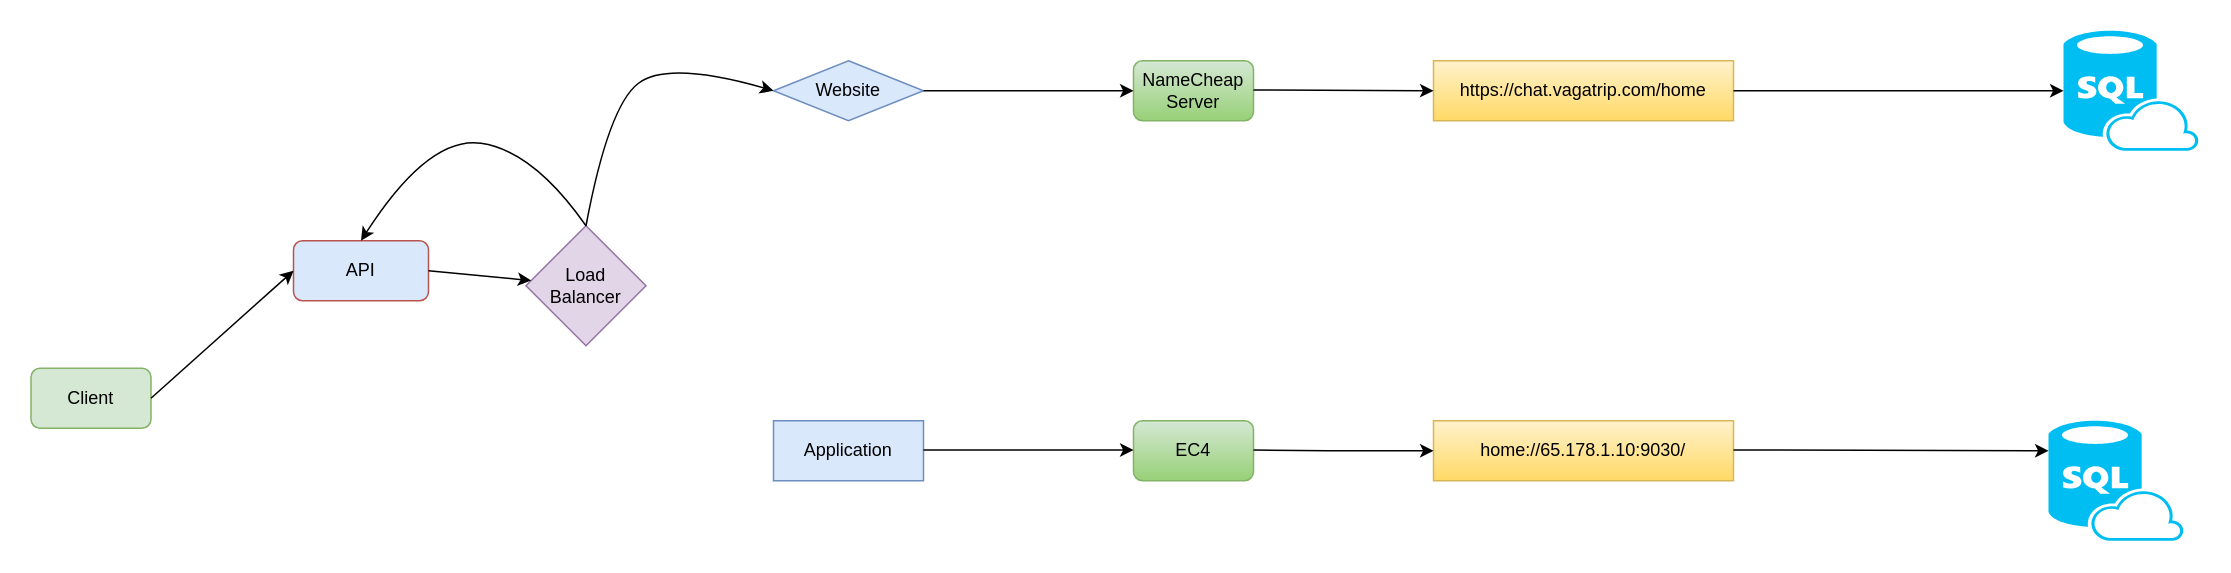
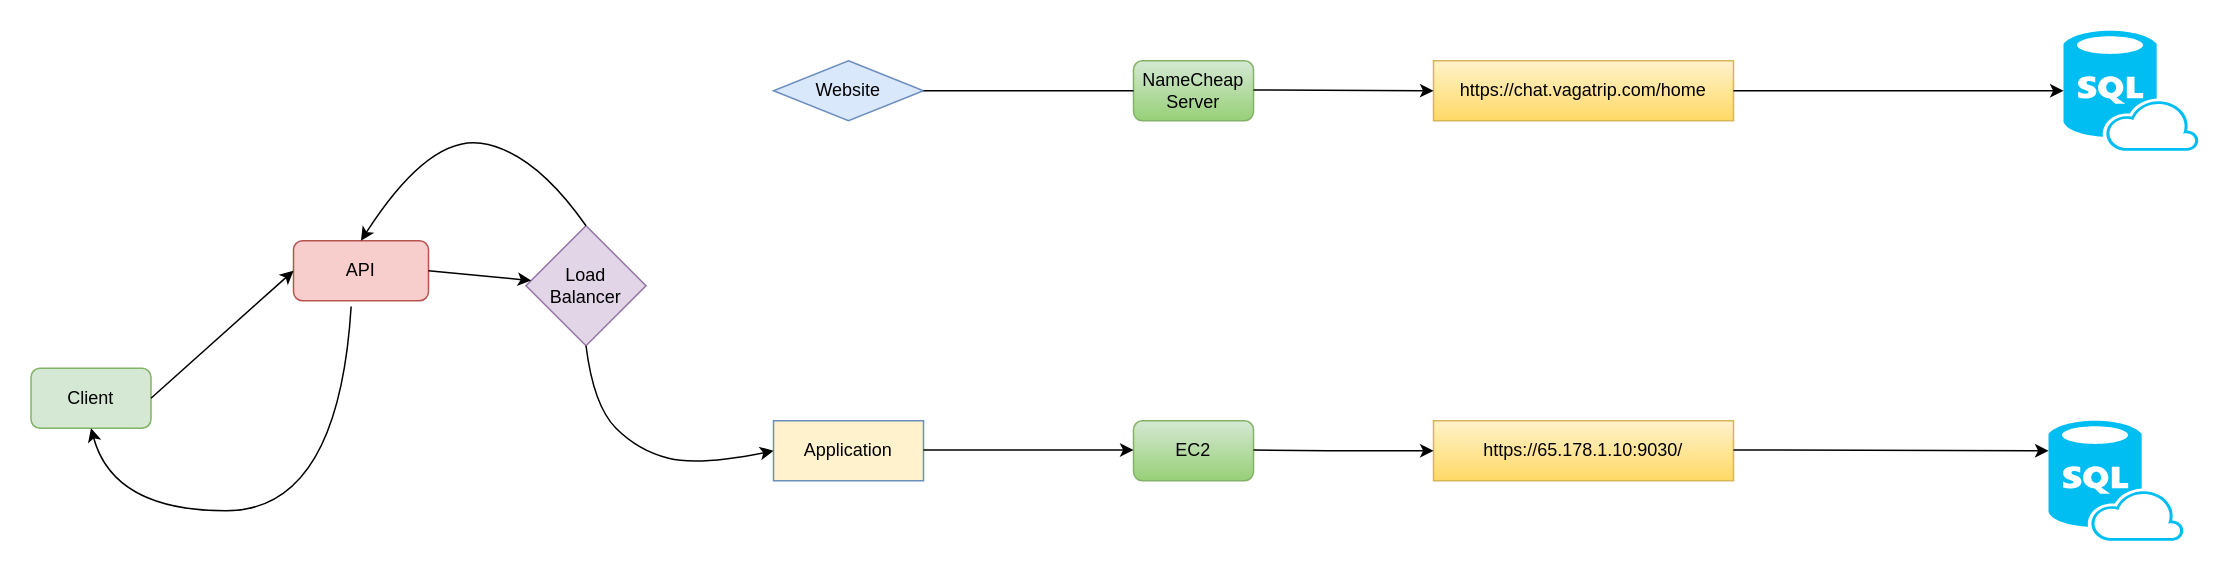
(1122, 91) -> (1126, 91)
(629, 93) -> none
(361, 271) -> (361, 271)
none -> (643, 448)
(848, 451) -> (848, 451)
(1193, 451) -> (1193, 451)
(1583, 451) -> (1583, 451)
none -> (276, 497)
